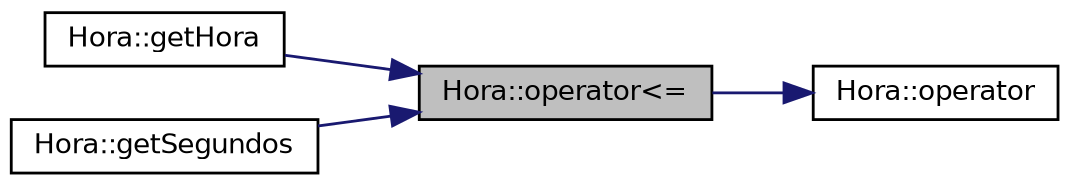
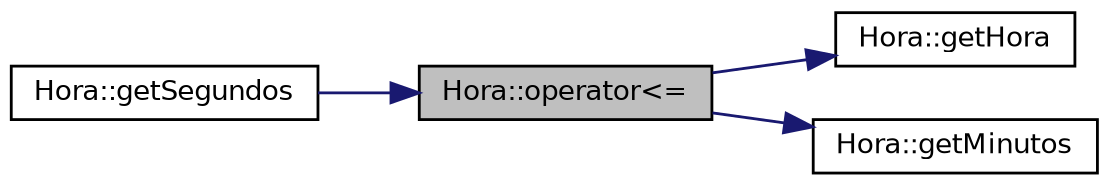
(338, 62) -> (760, 66)
(936, 93) -> (955, 146)
